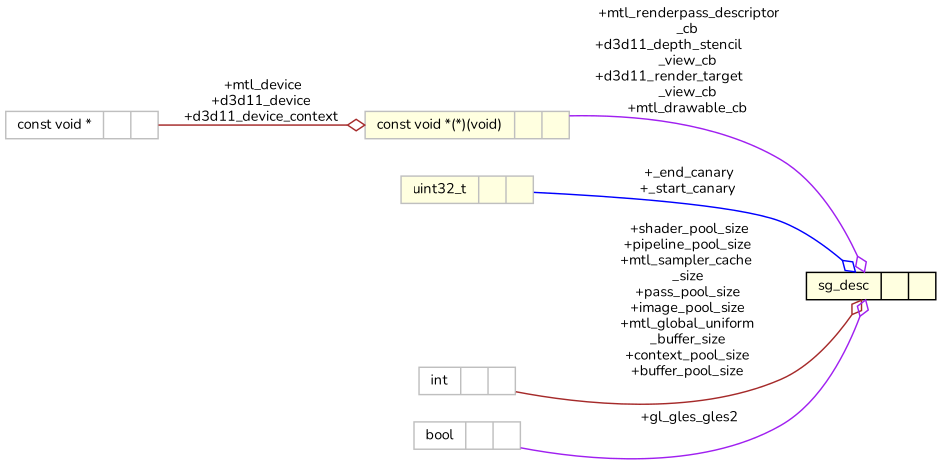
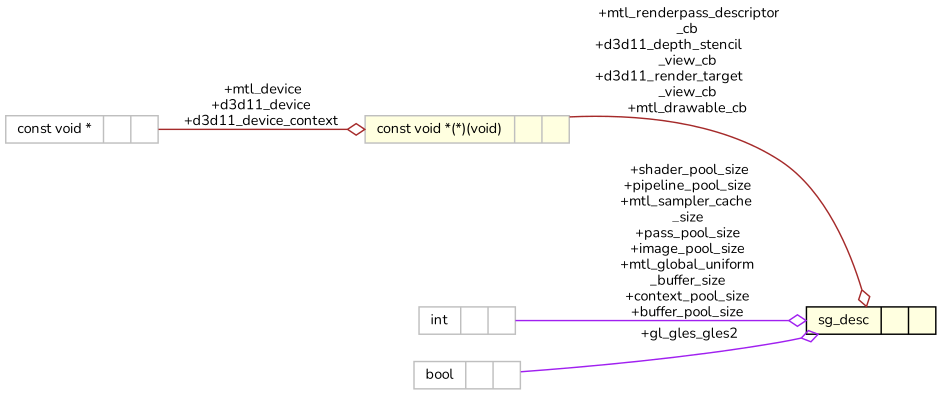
(738, 140) -> (752, 146)
(467, 190) -> none
(698, 401) -> (652, 321)
